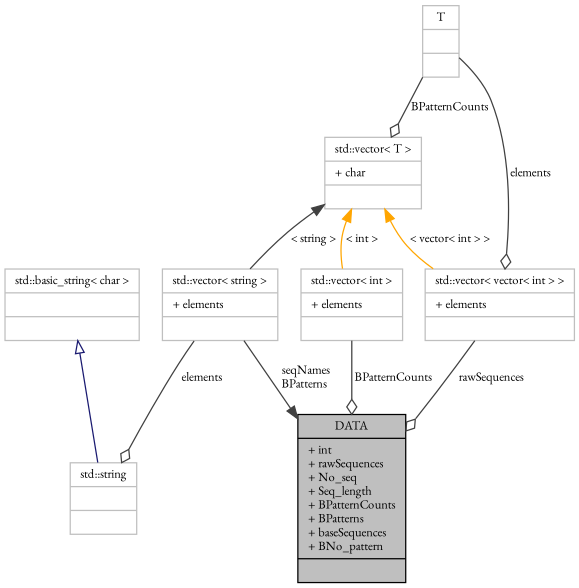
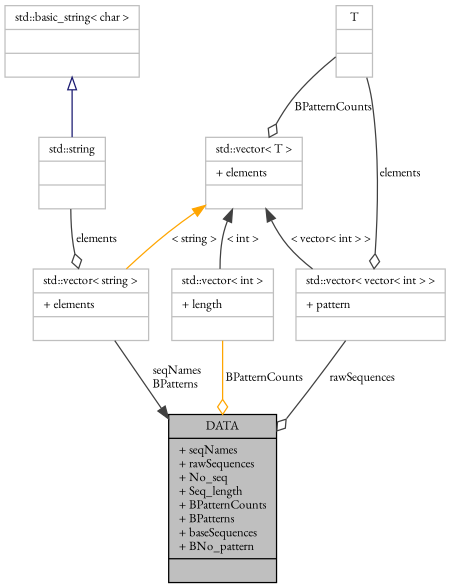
(351, 172) -> (241, 172)
(280, 239) -> (160, 239)
(341, 244) -> (222, 245)
(409, 248) -> (289, 247)
(337, 304) -> (203, 304)
(461, 304) -> (329, 304)
(352, 370) -> (223, 370)
(160, 394) -> (72, 231)
(320, 450) -> (208, 450)
